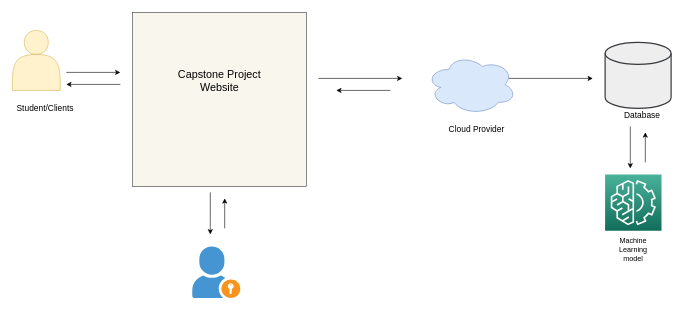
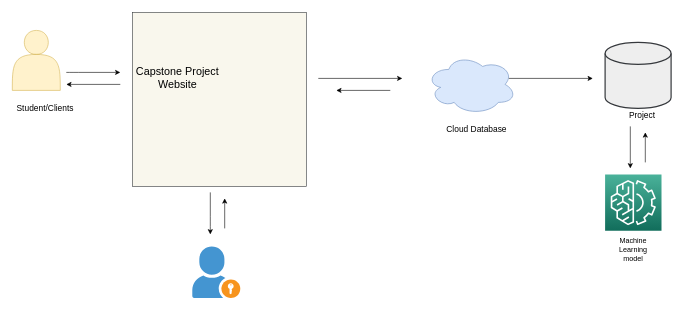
(219, 87) -> (177, 84)
(642, 120) -> (642, 120)
(477, 129) -> (477, 129)
